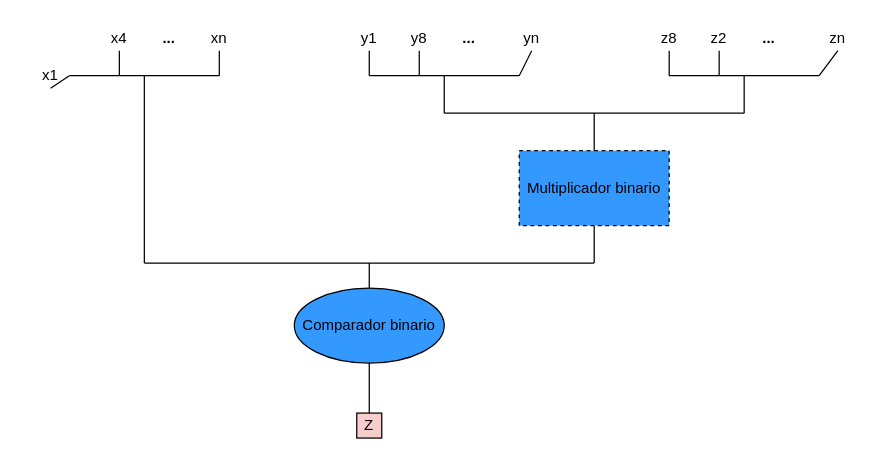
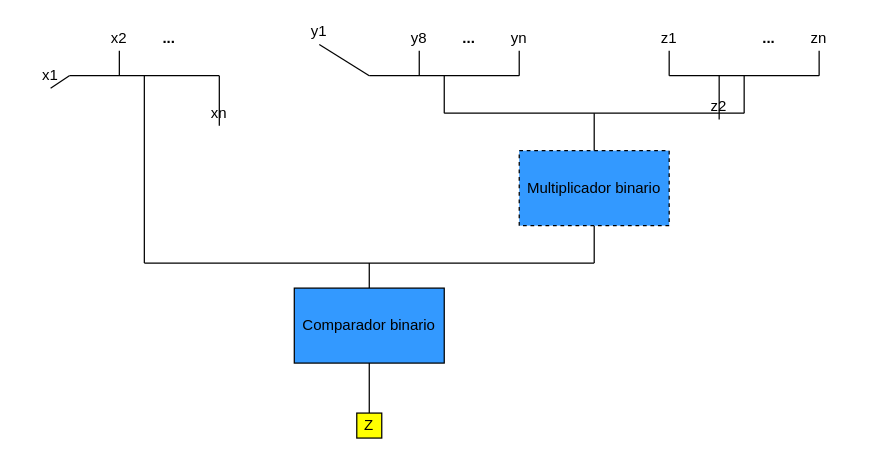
(119, 38) -> (119, 38)
(219, 38) -> (219, 113)
(369, 38) -> (319, 32)
(532, 38) -> (519, 38)
(669, 38) -> (669, 38)
(719, 38) -> (719, 107)
(838, 38) -> (819, 38)
(369, 326) -> (369, 326)
(369, 426) -> (369, 426)
